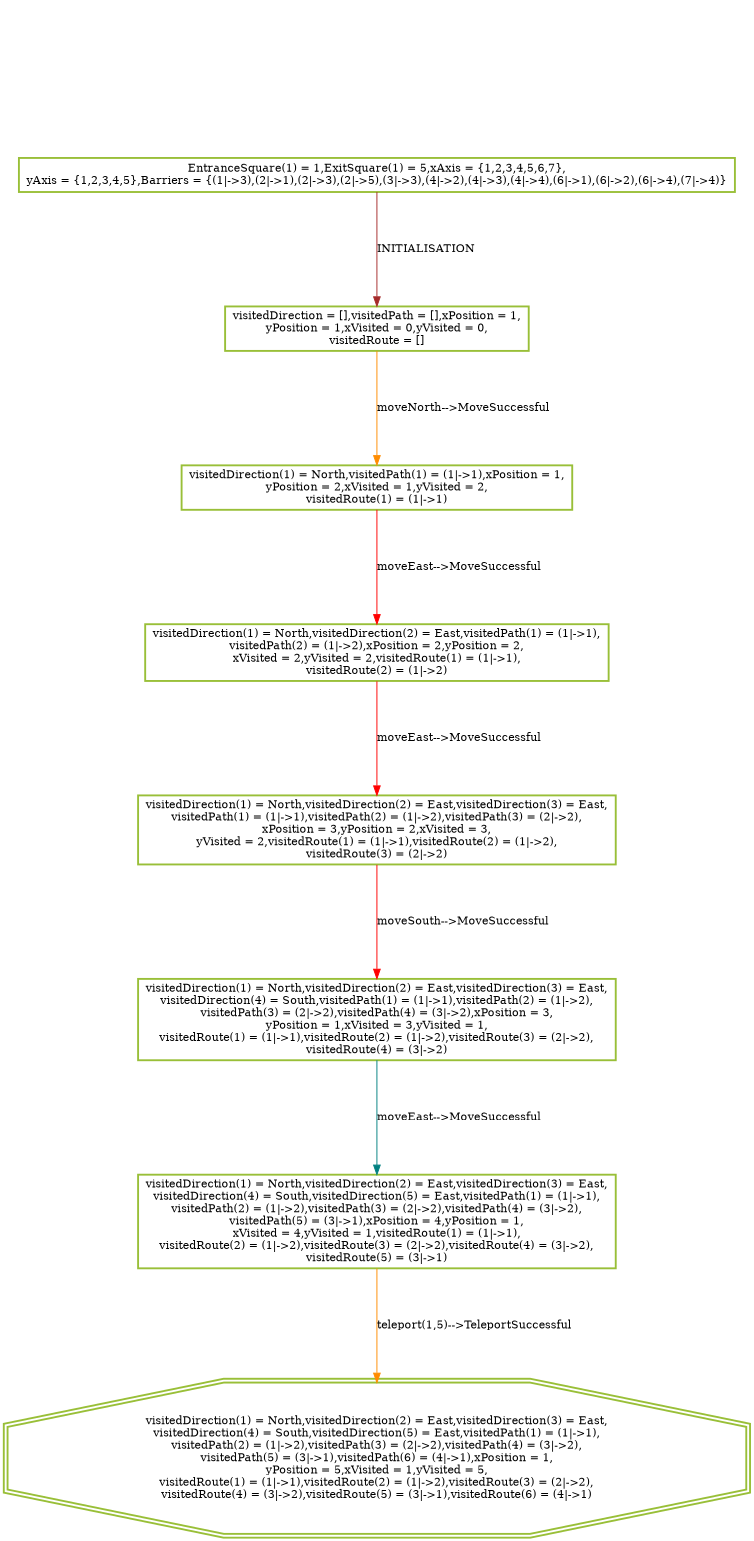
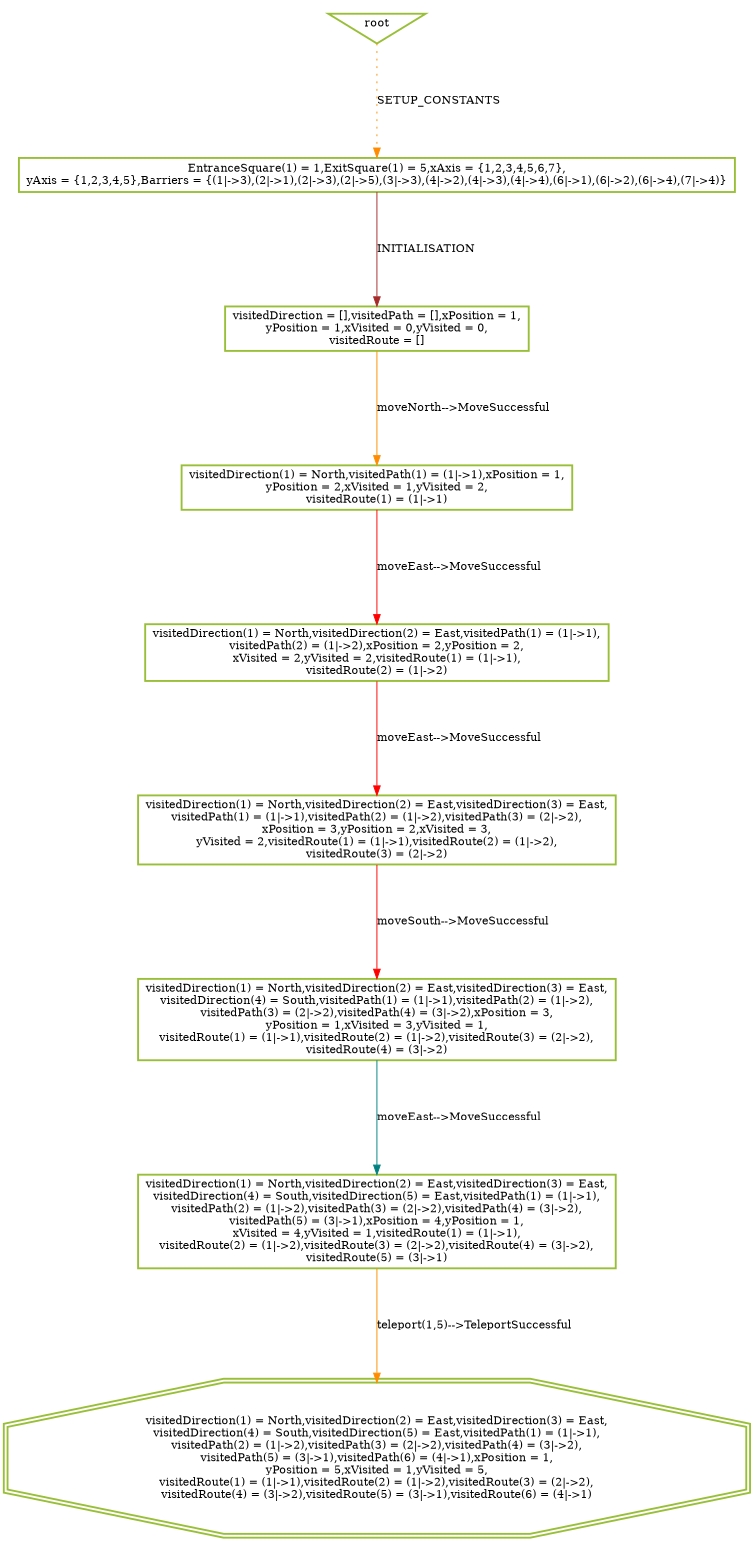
none -> (377, 24)
